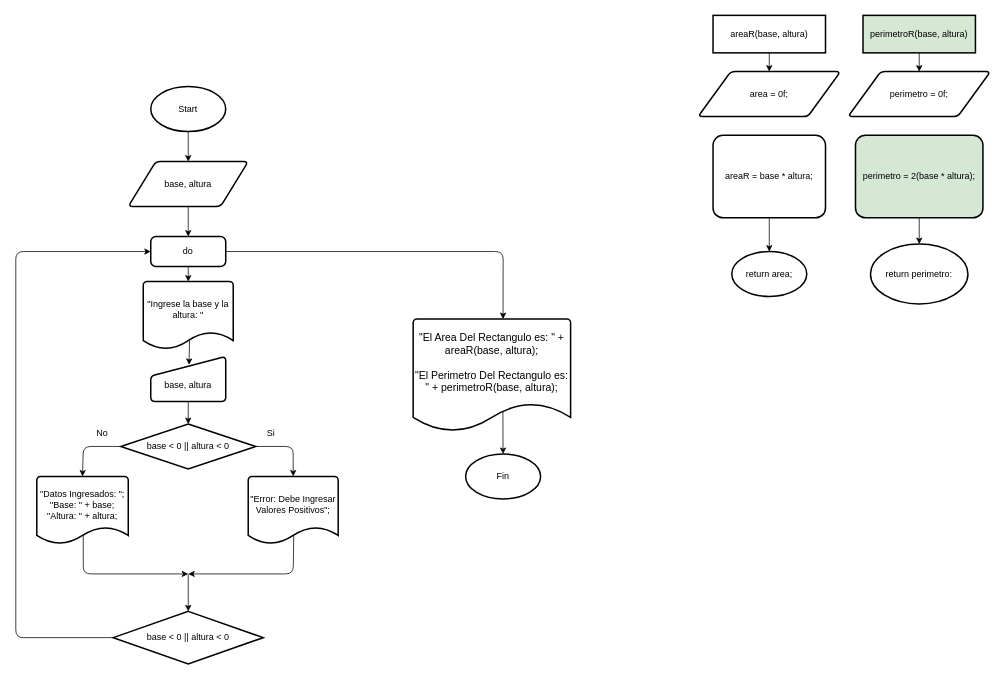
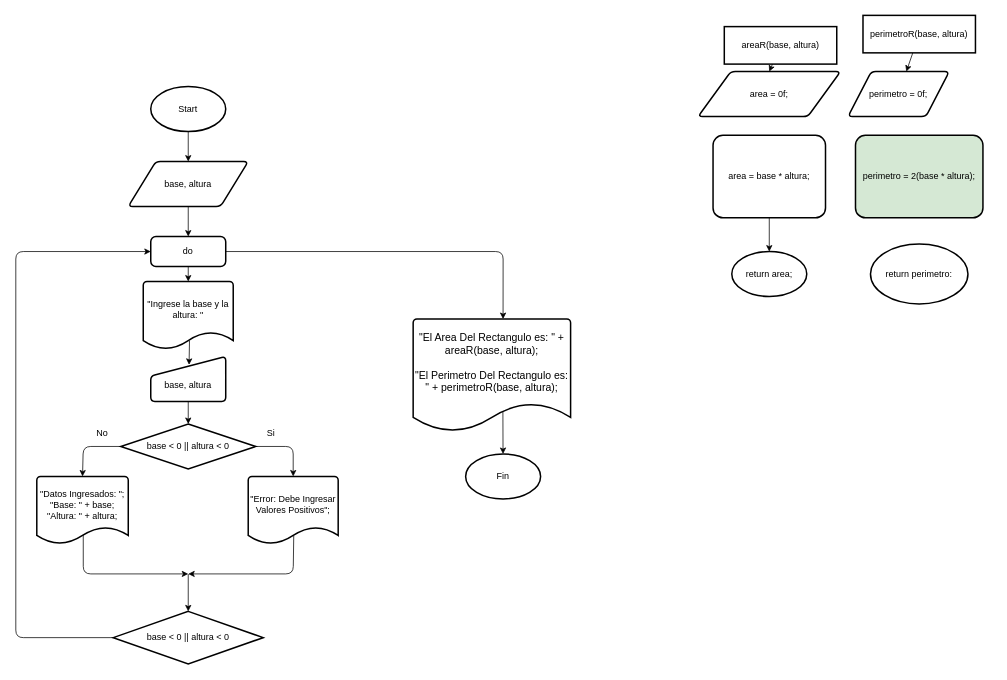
(769, 34) -> (780, 45)
(919, 34) -> (919, 34)
(919, 94) -> (899, 94)
(769, 177) -> (769, 177)
(919, 228) -> none
